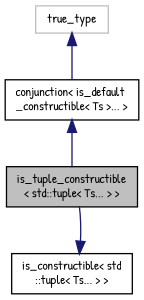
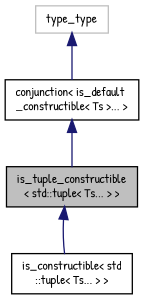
(72, 19) -> (72, 19)
(81, 224) -> (63, 237)
